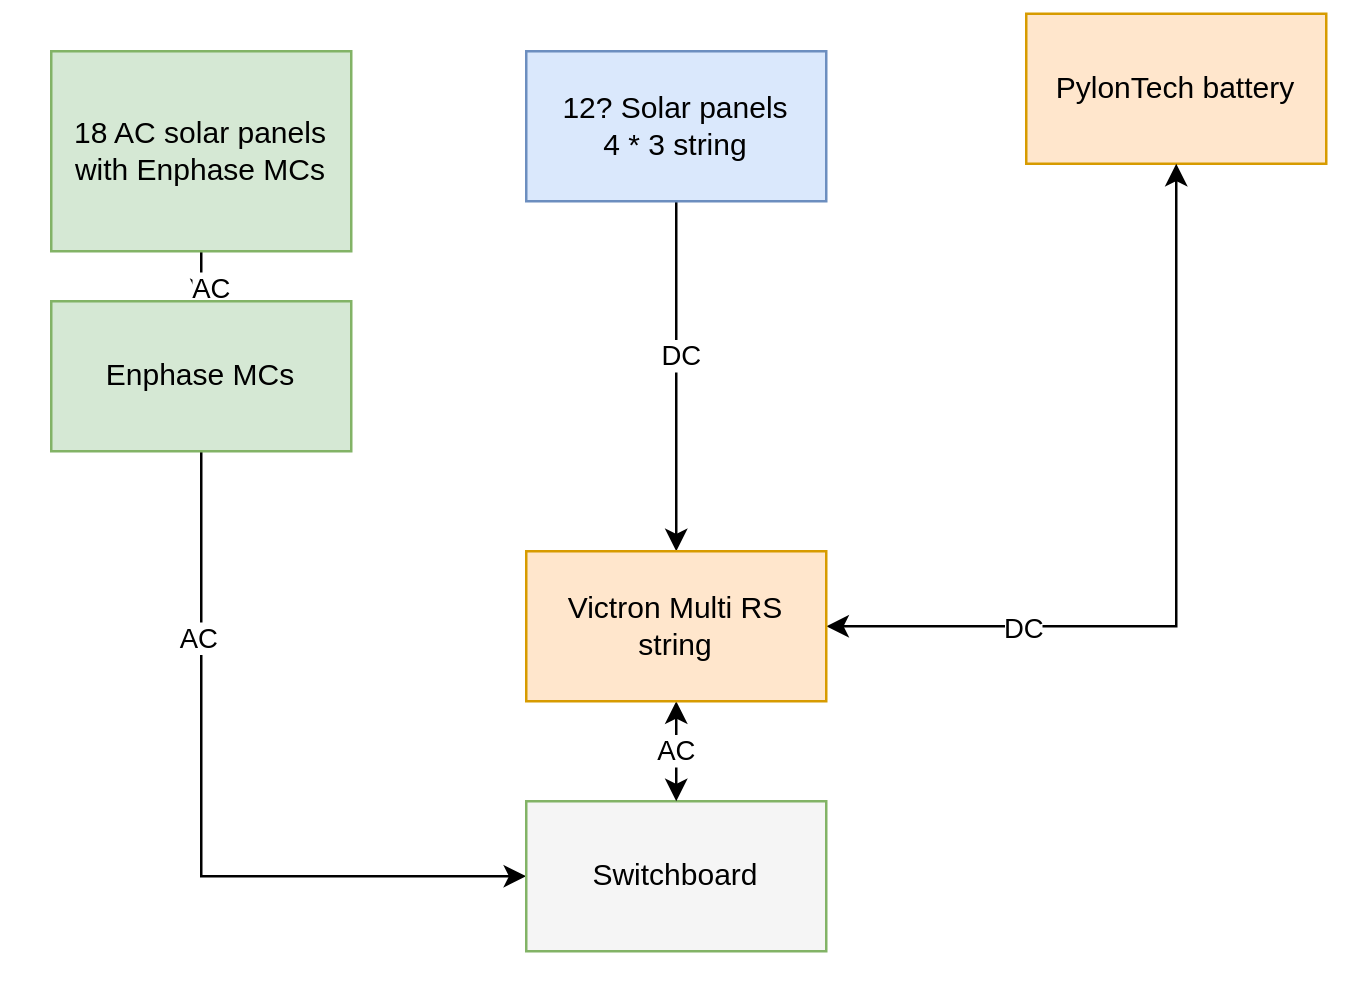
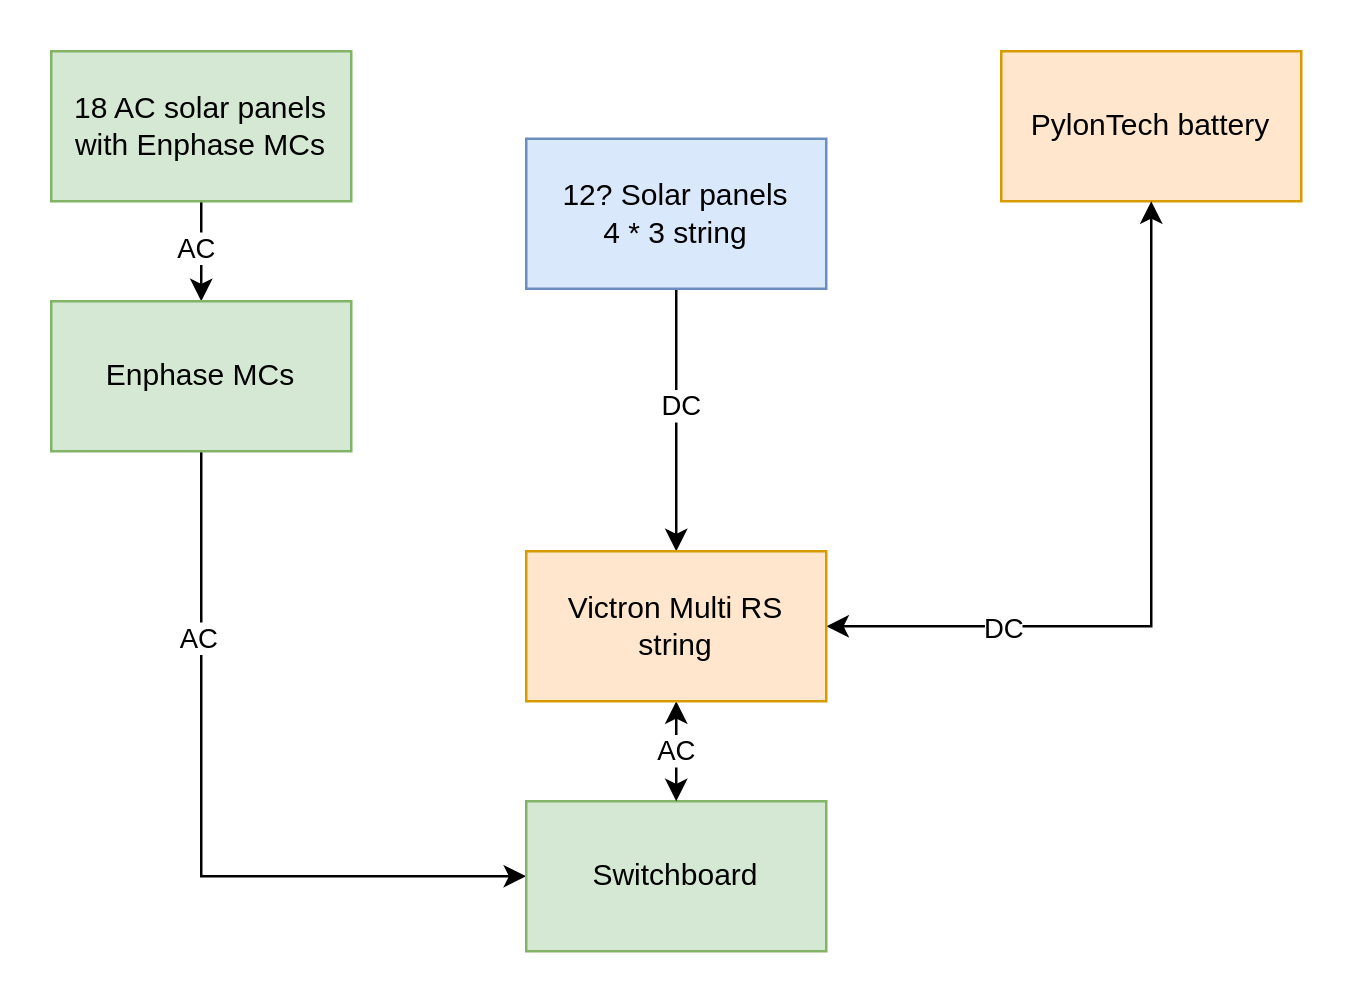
(1176, 89) -> (1151, 126)
(676, 126) -> (676, 214)
(201, 151) -> (201, 126)
(676, 876) -> (676, 876)
